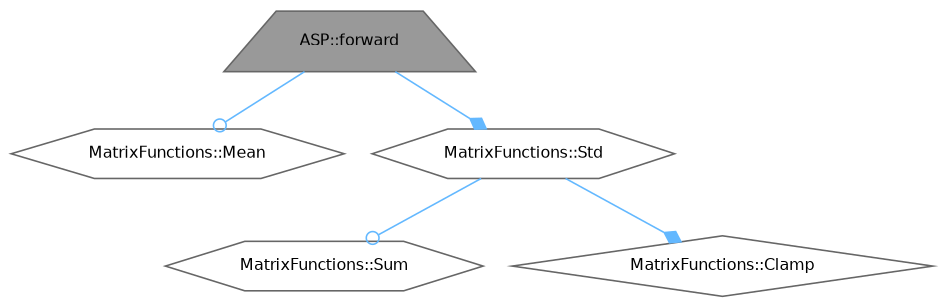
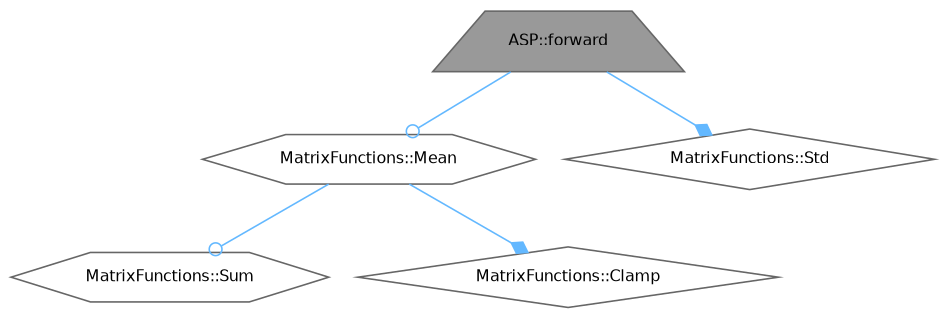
(523, 154) -> (750, 159)
(615, 205) -> (460, 213)
(430, 207) -> (275, 215)
